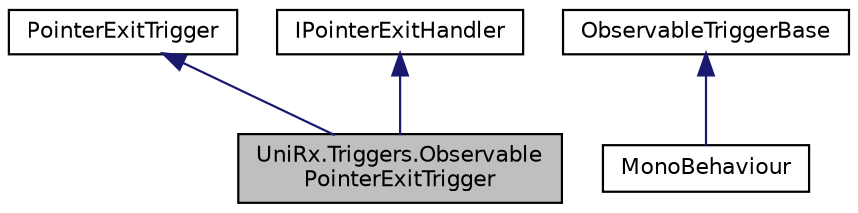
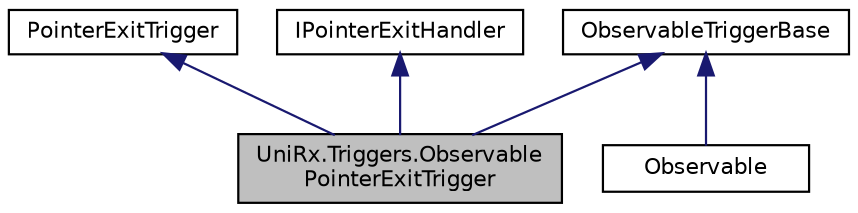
none -> (557, 99)
(706, 168) -> (706, 168)
